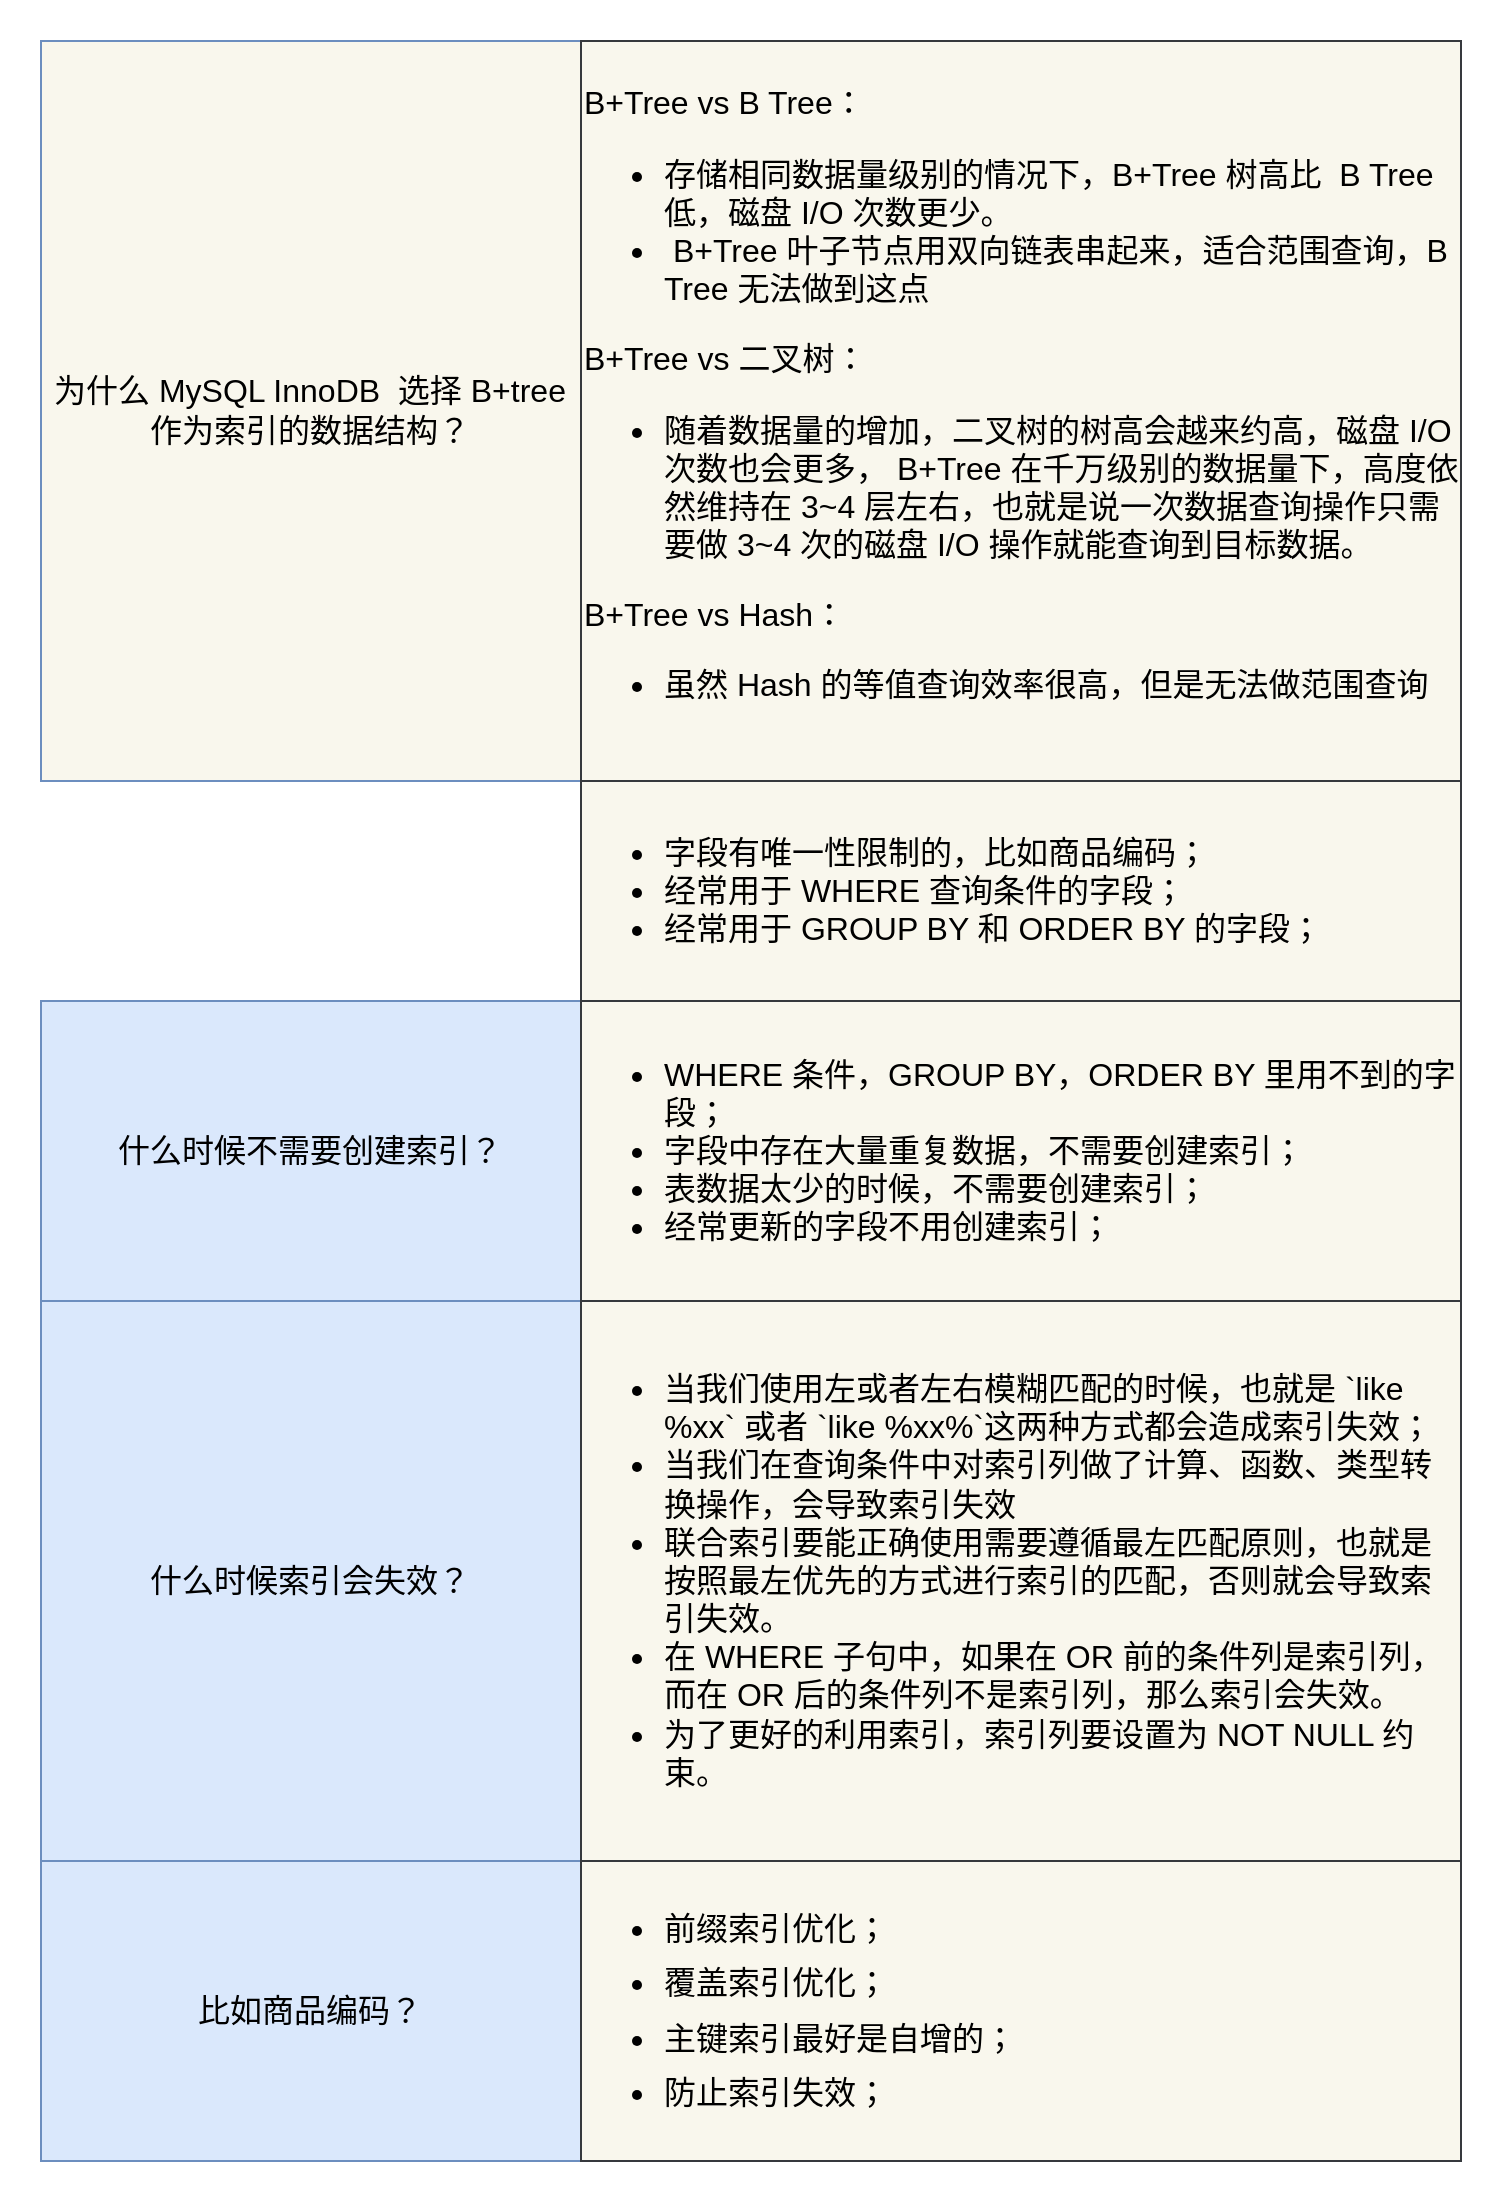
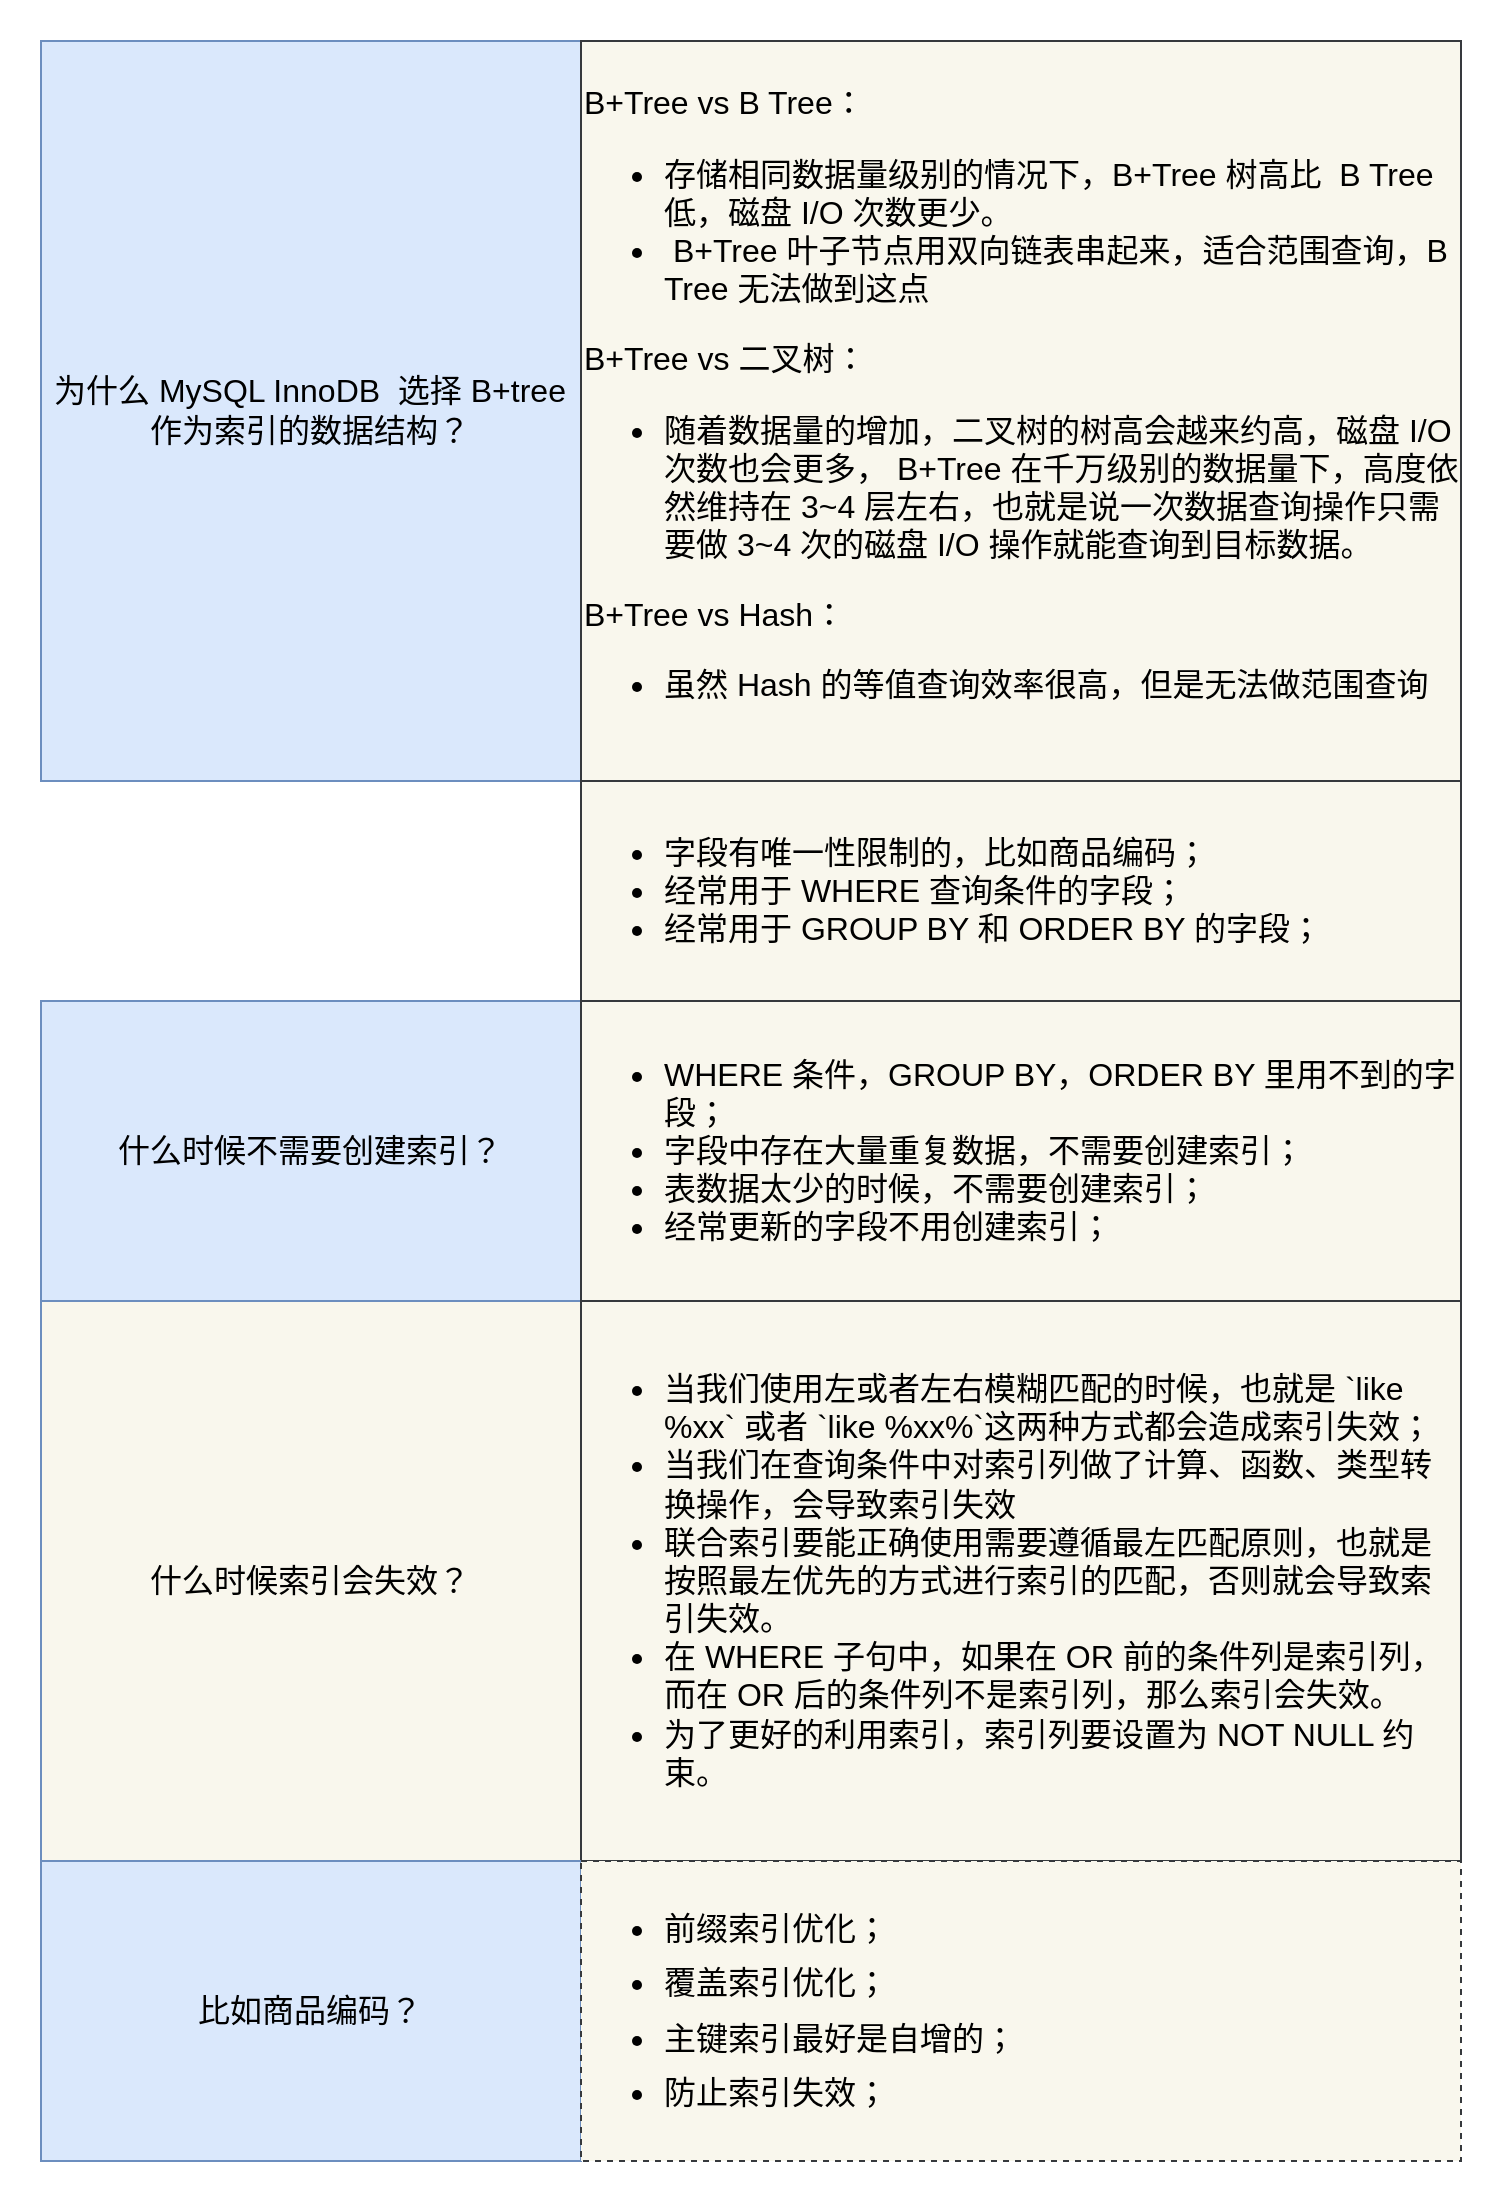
(311, 411) -> (311, 411)
(311, 1581) -> (311, 1581)
(1021, 2011) -> (1021, 2011)
